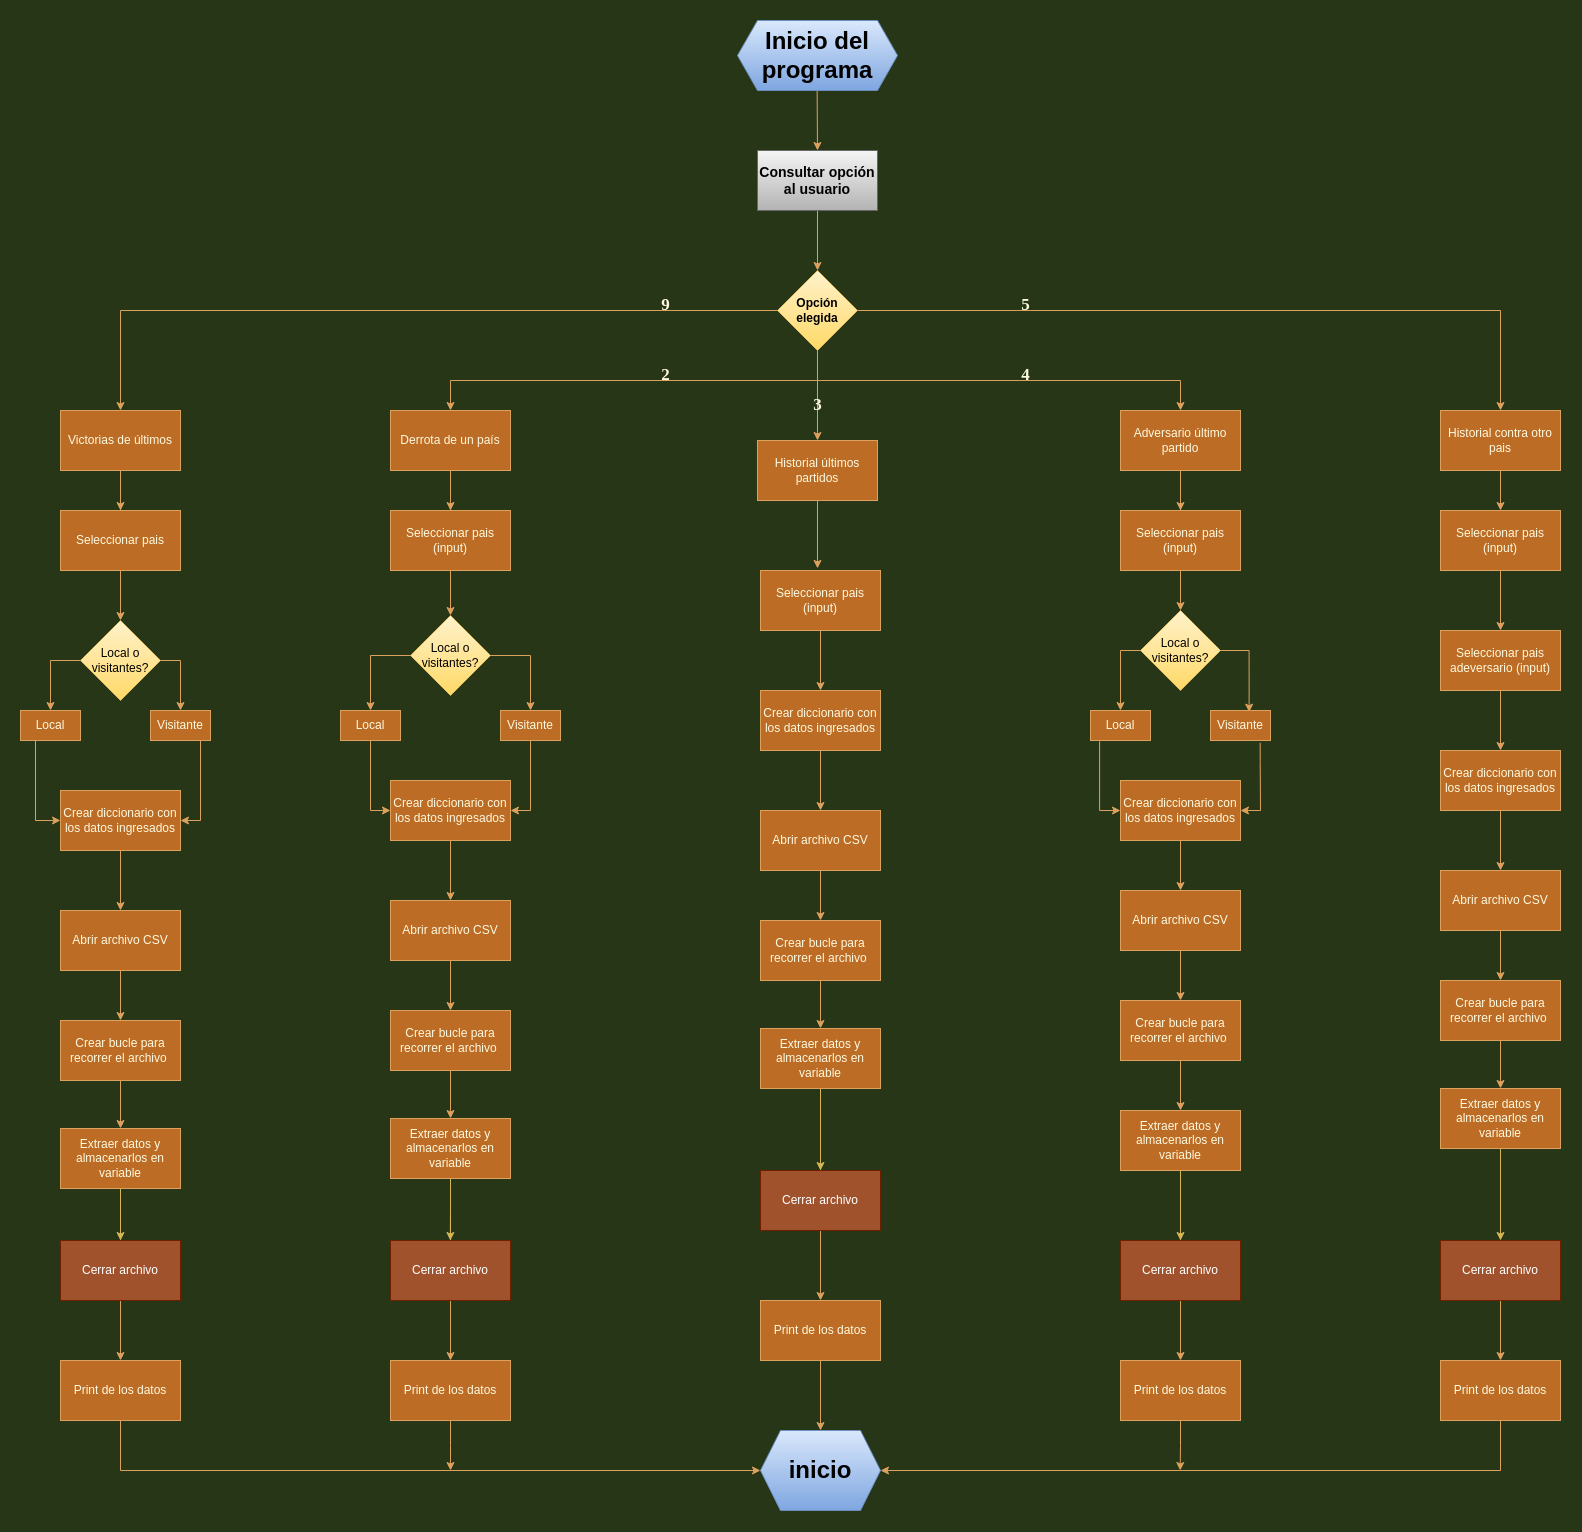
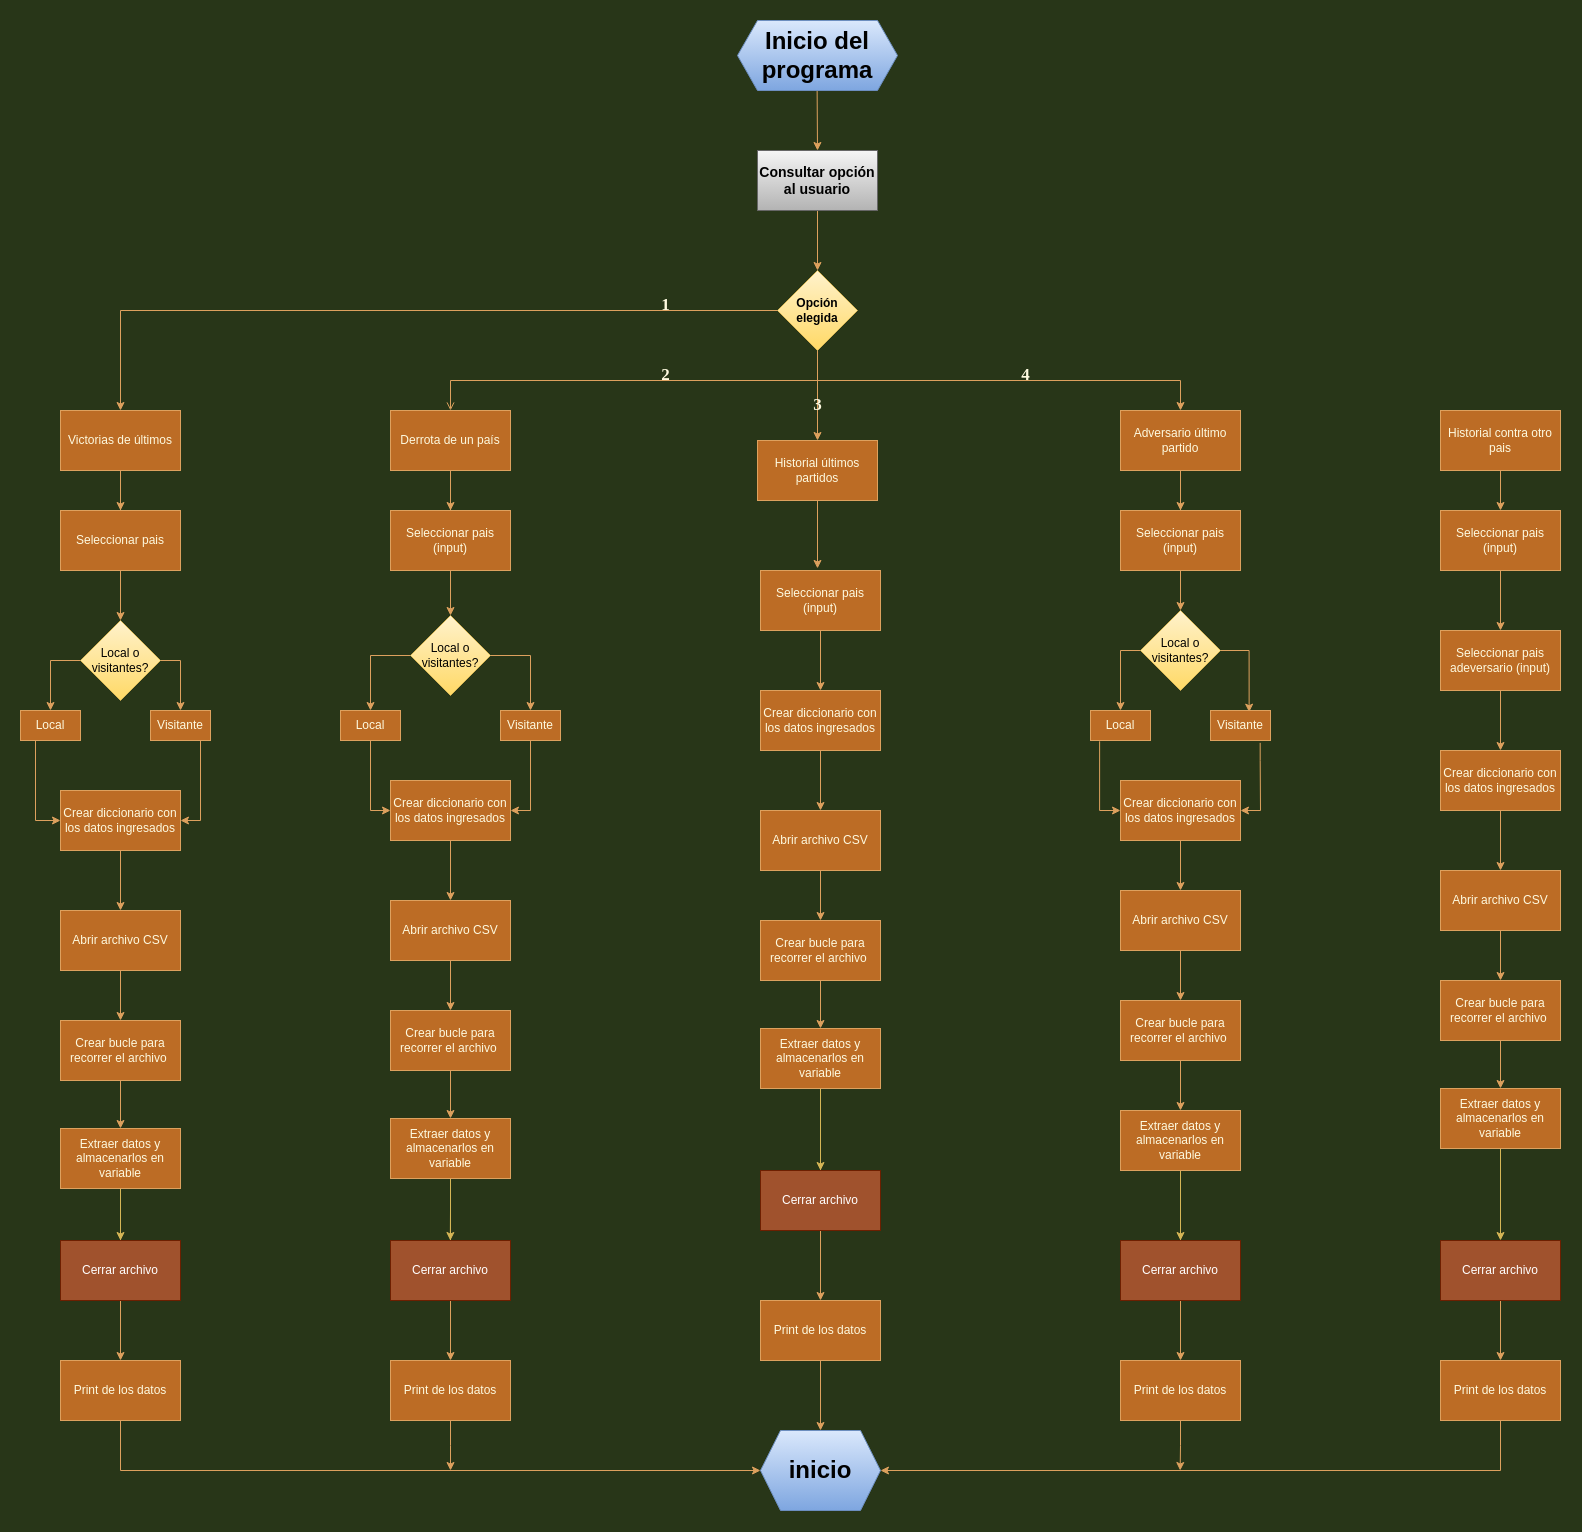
(666, 306) -> (666, 306)
(1026, 306) -> none
(1226, 311) -> none
(451, 402) -> (451, 404)
